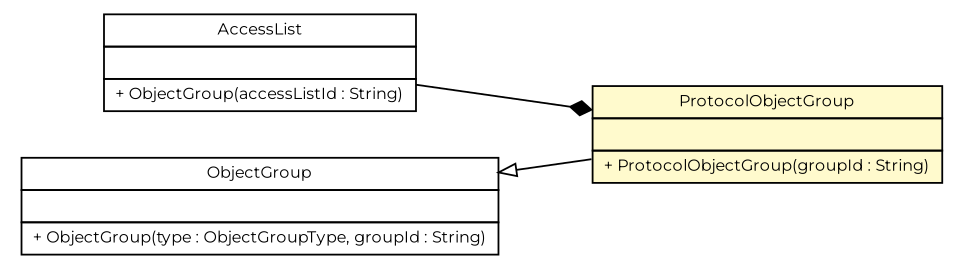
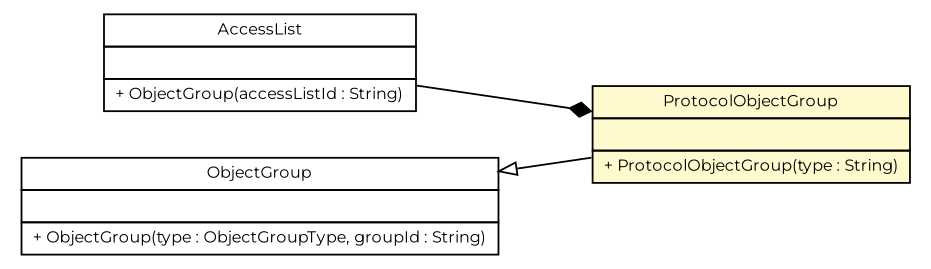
(767, 166) -> (751, 166)
